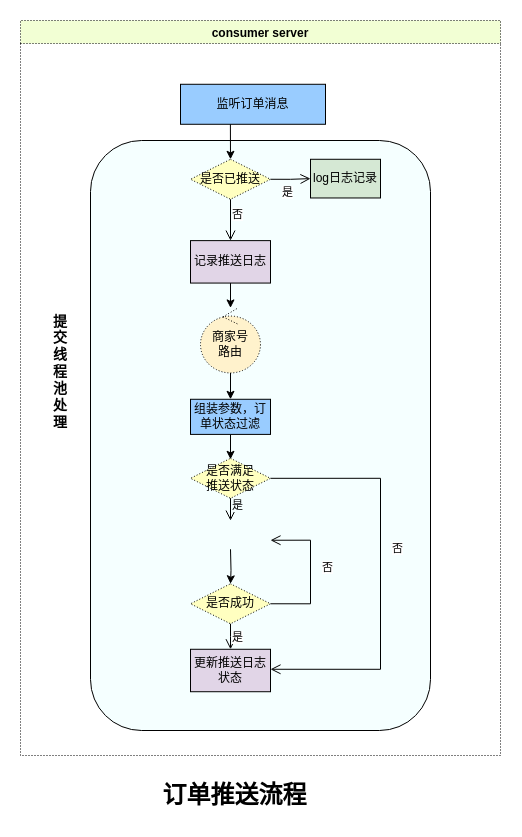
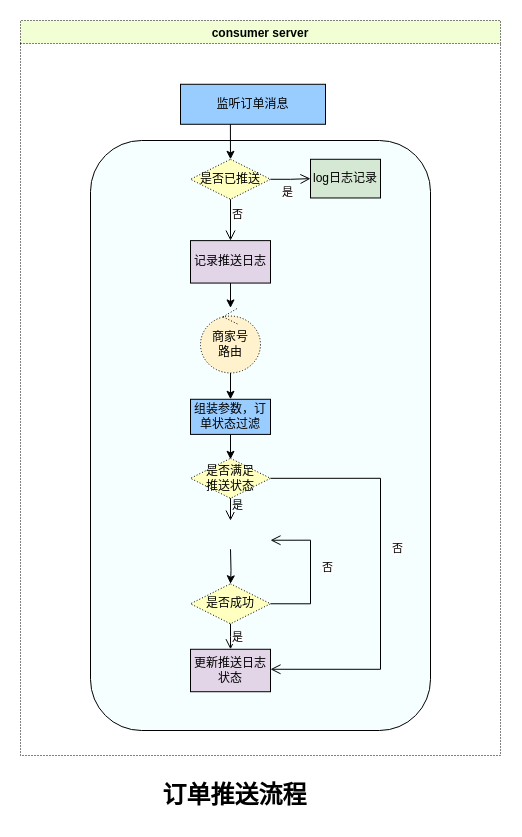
(61, 371) -> none
